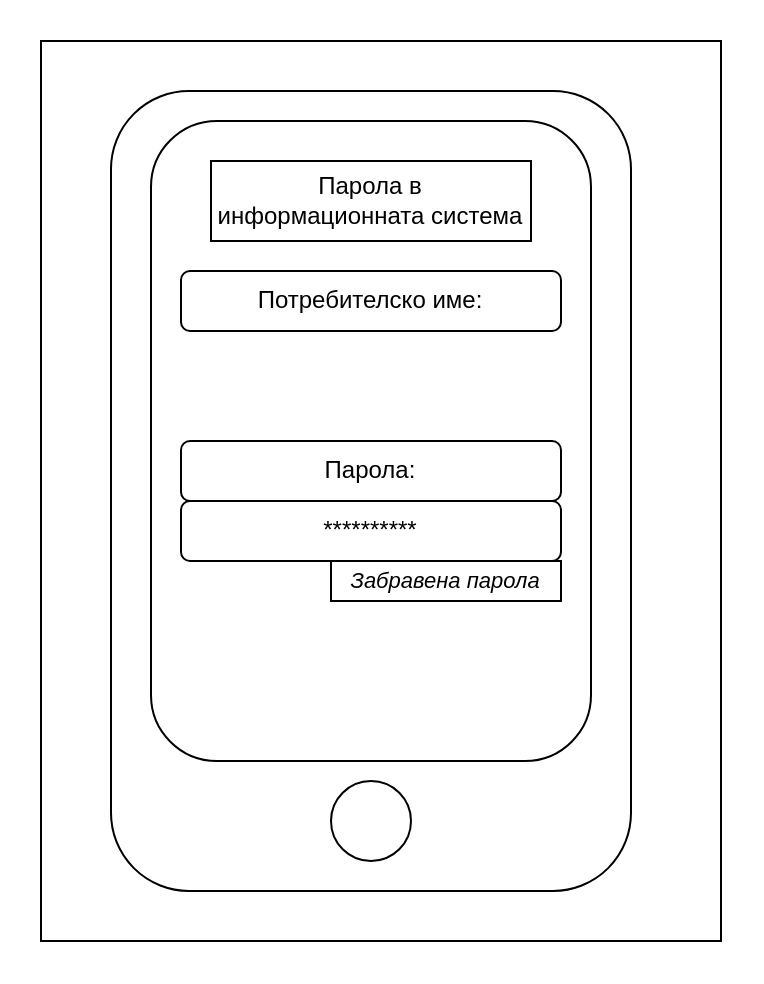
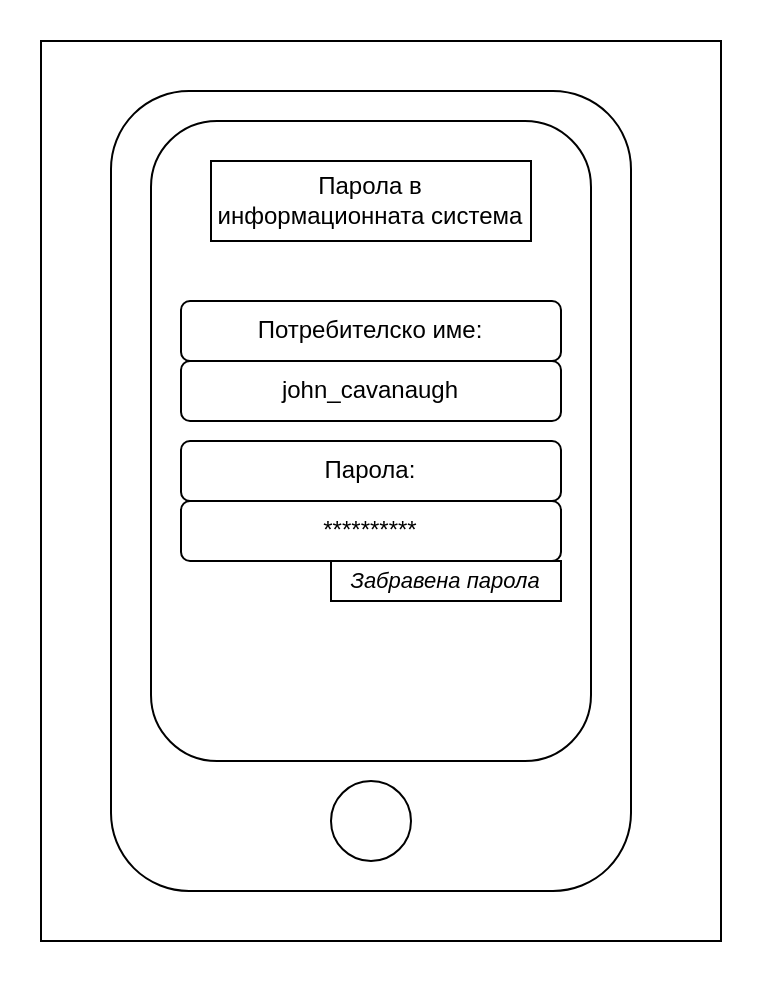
(371, 301) -> (371, 331)
none -> (371, 391)
